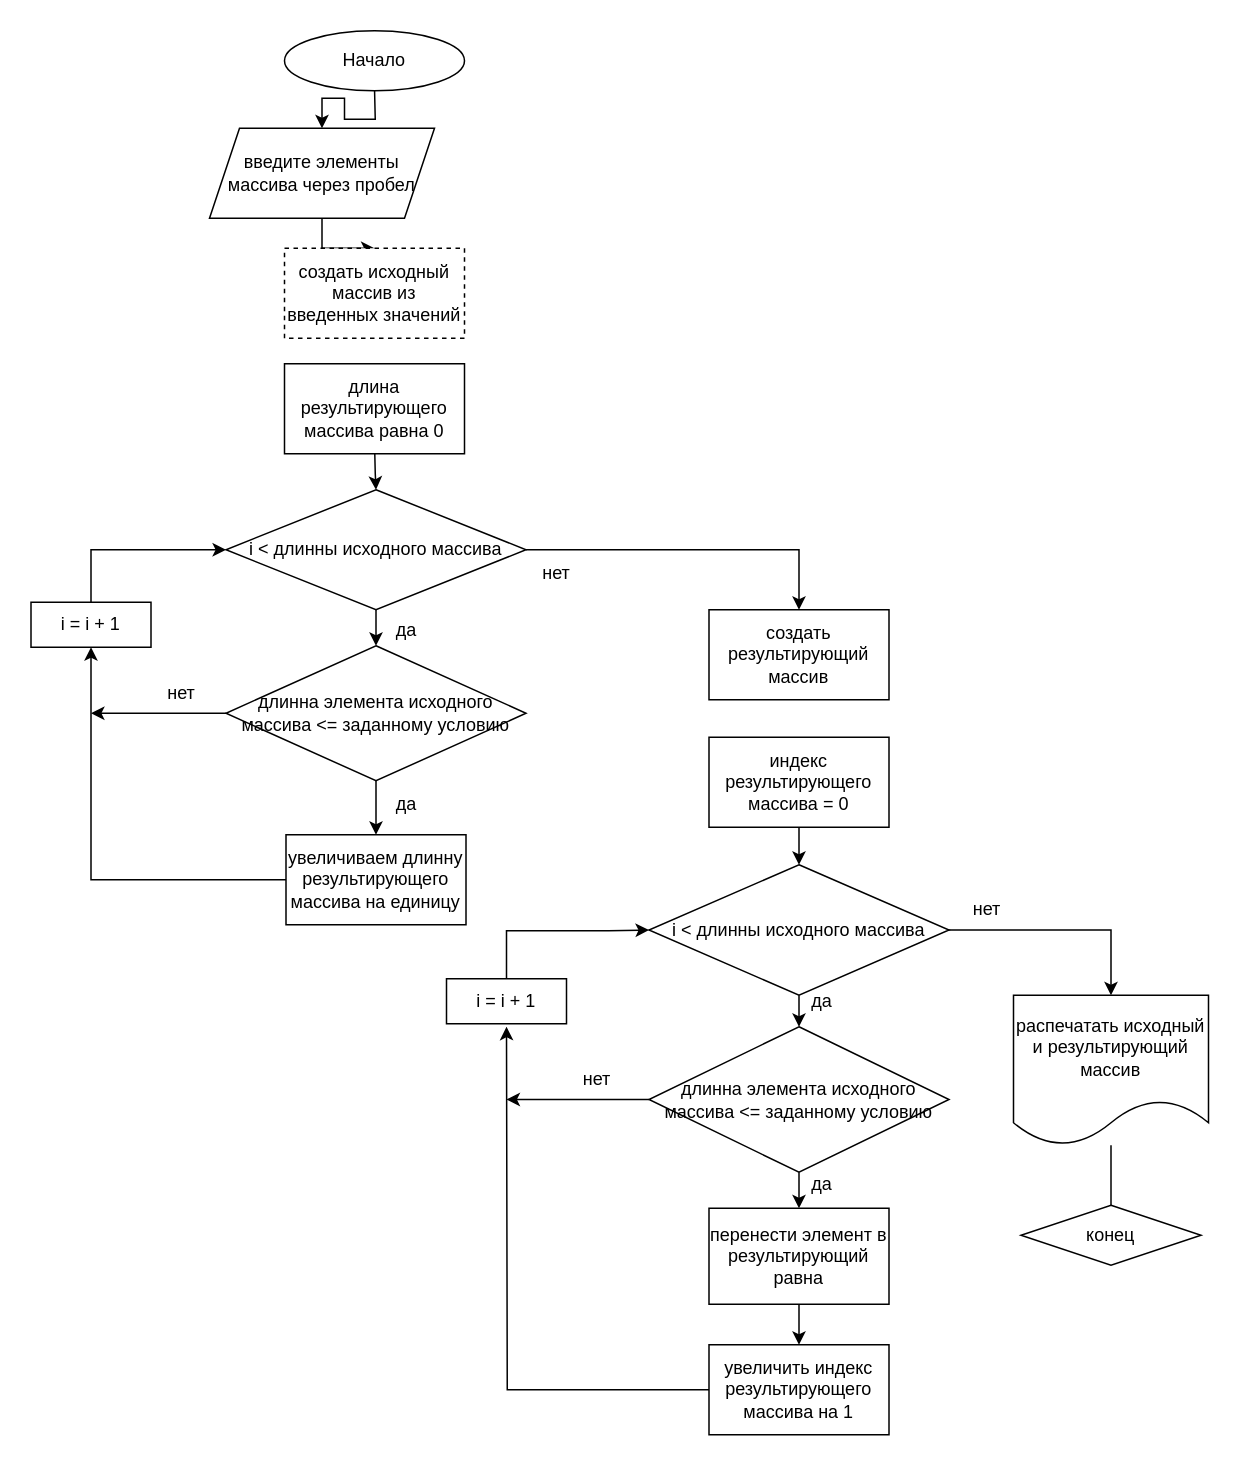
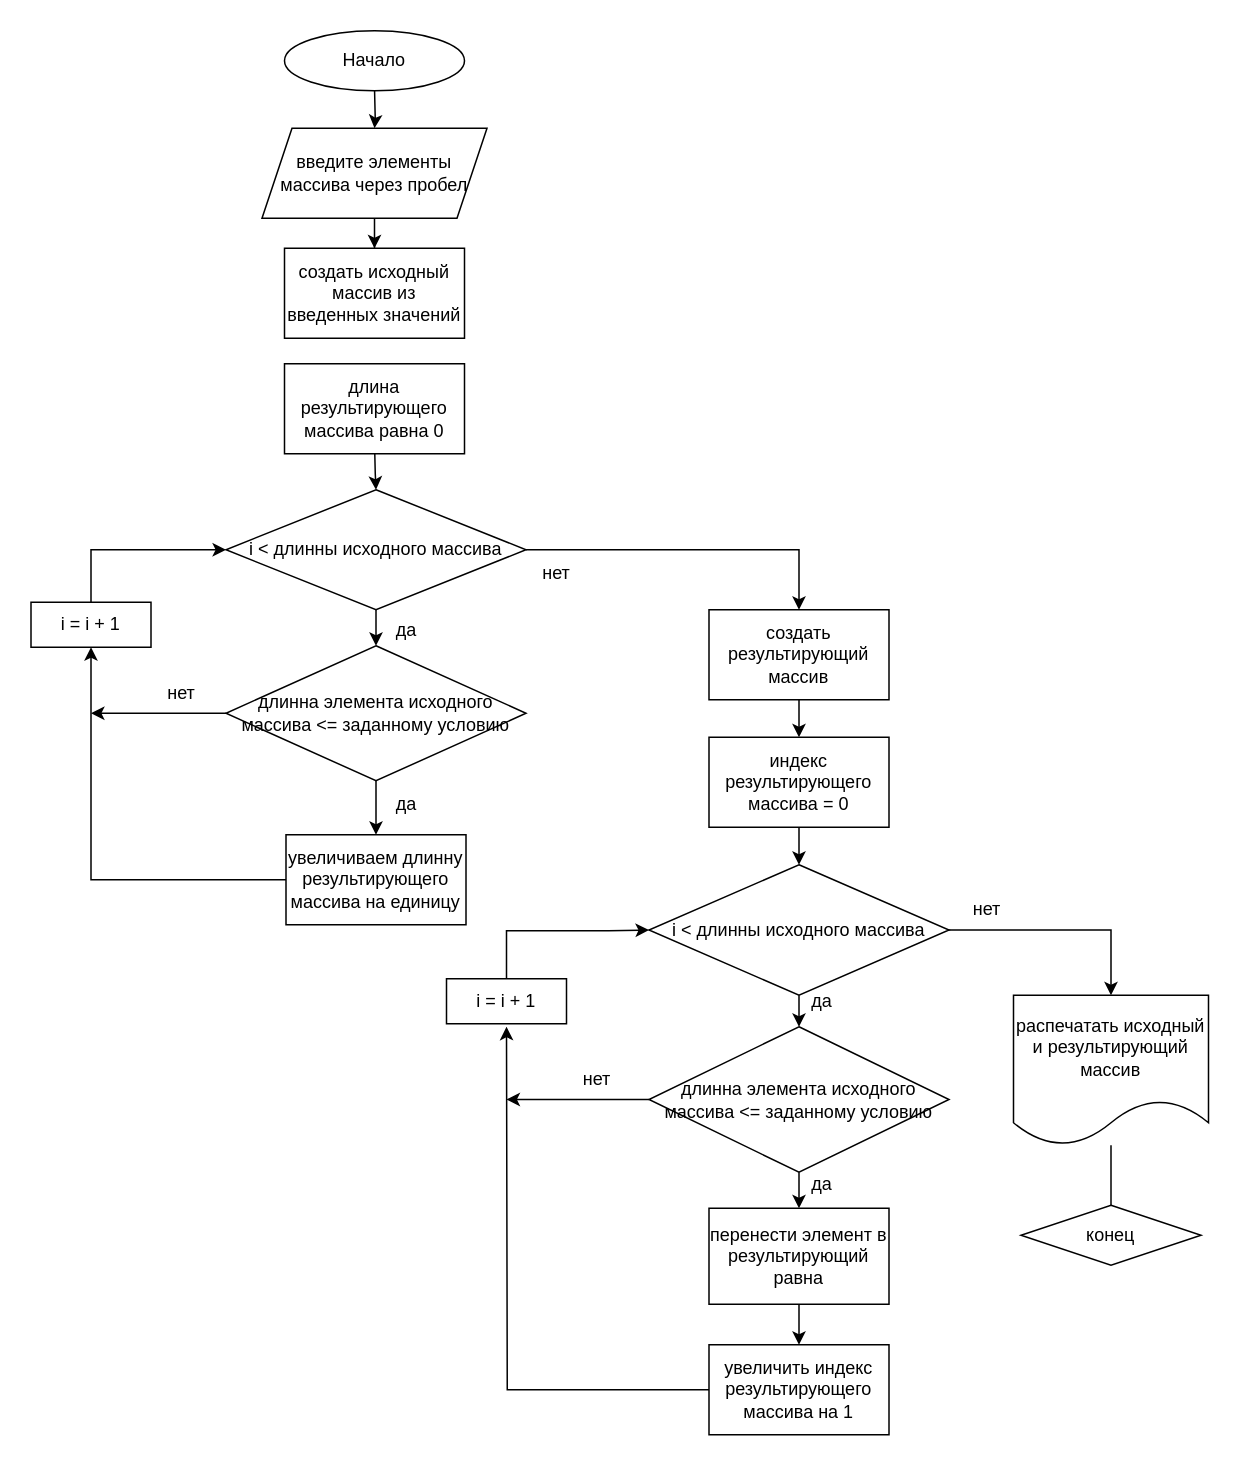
(322, 173) -> (374, 173)
(374, 293) -> (374, 293)
none -> (799, 724)
